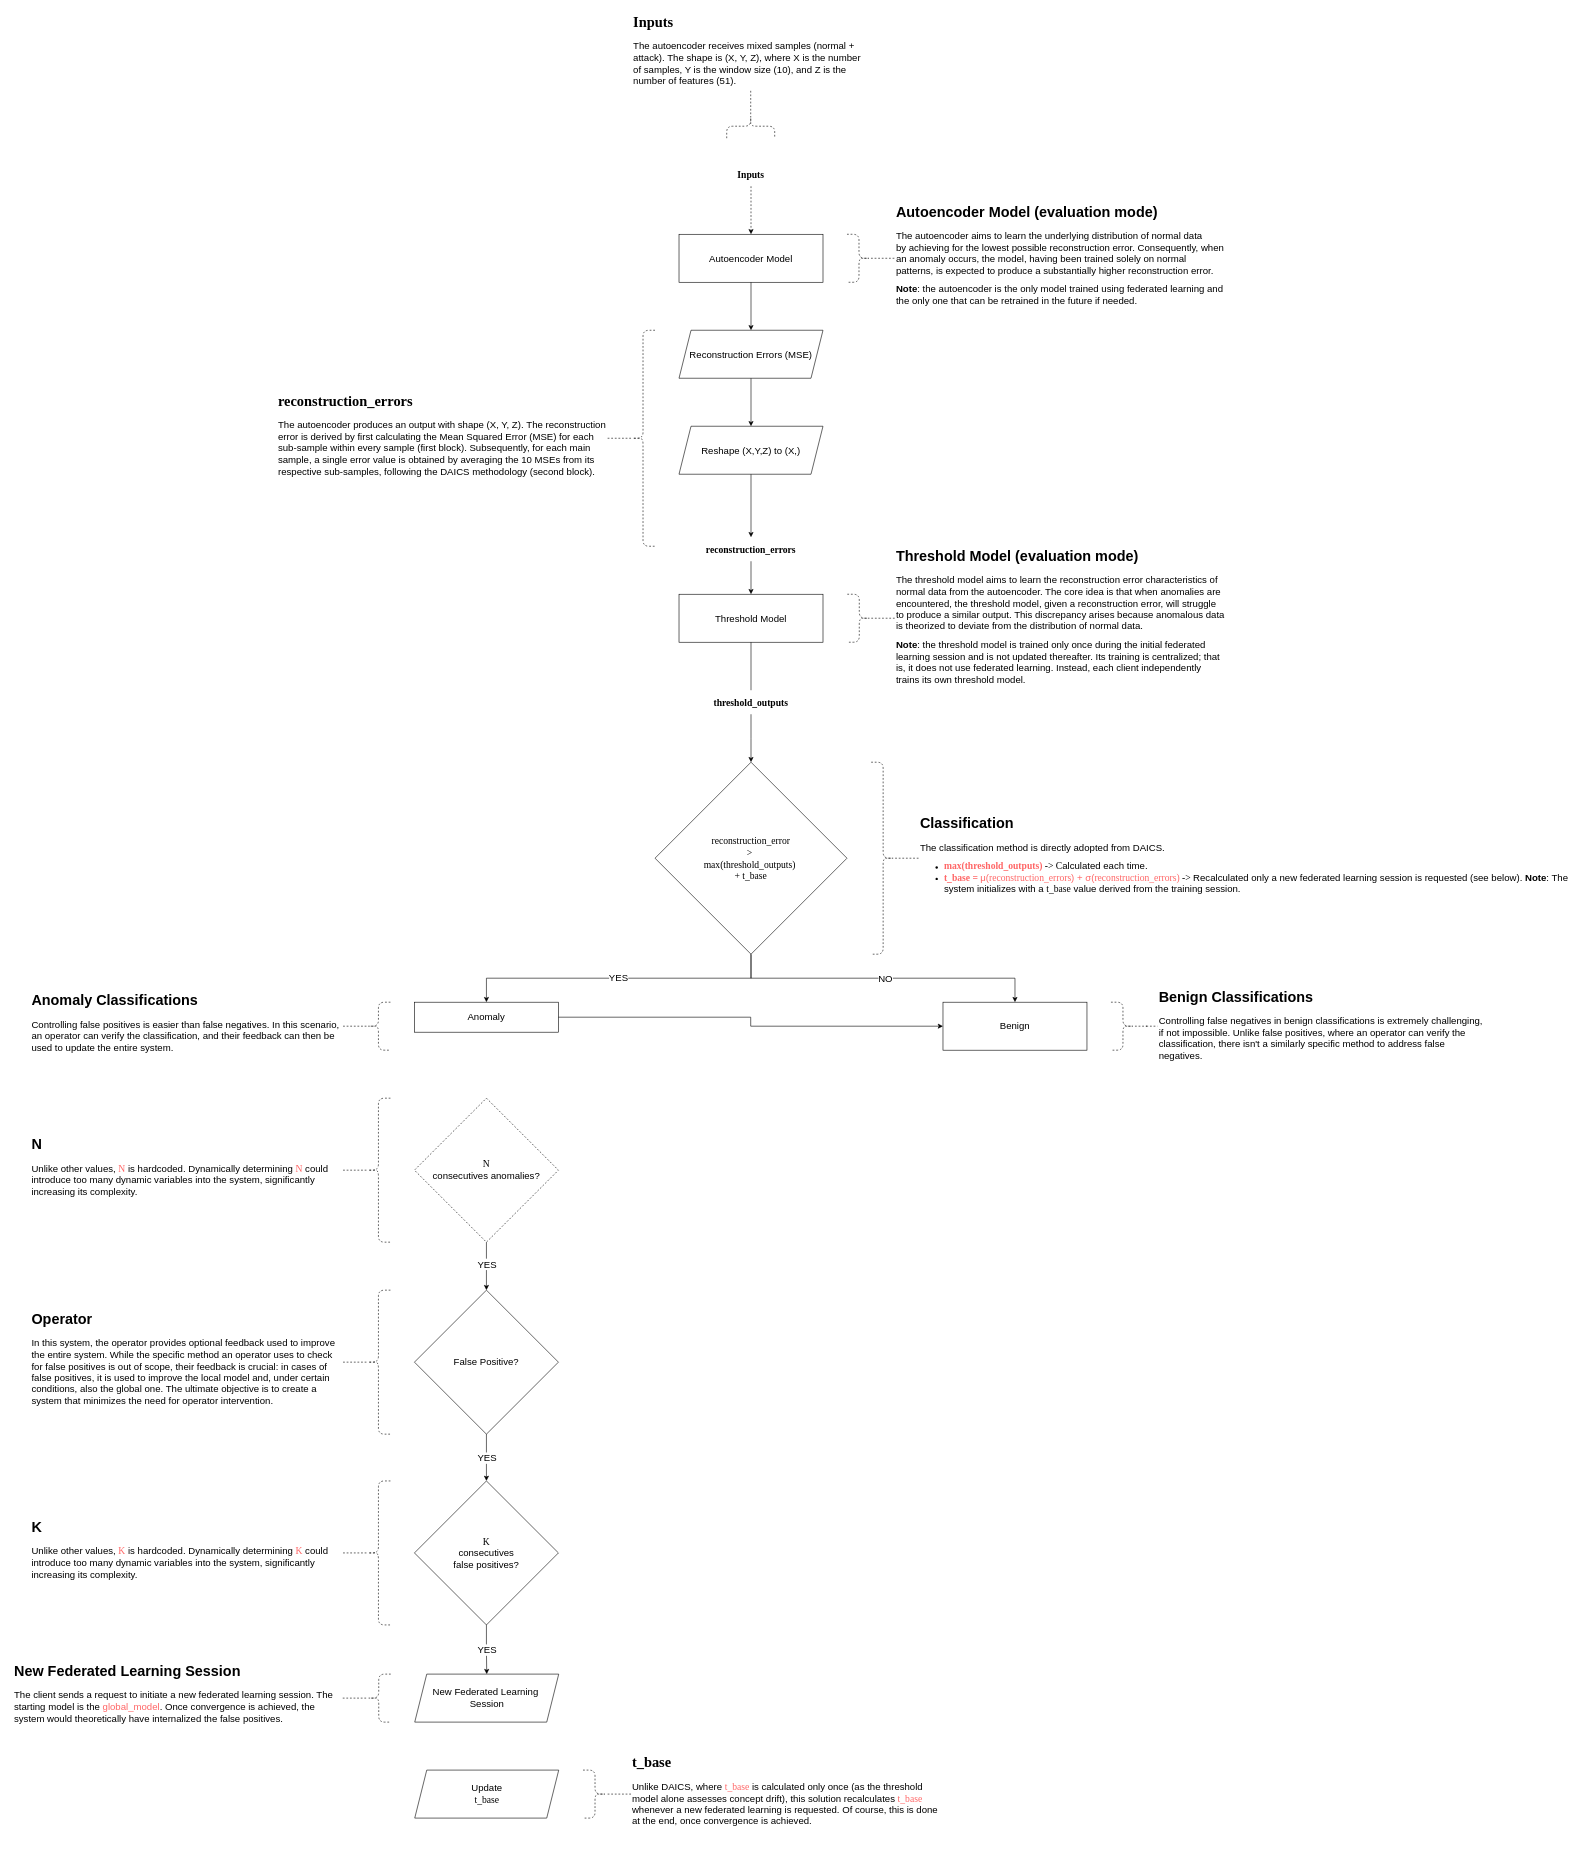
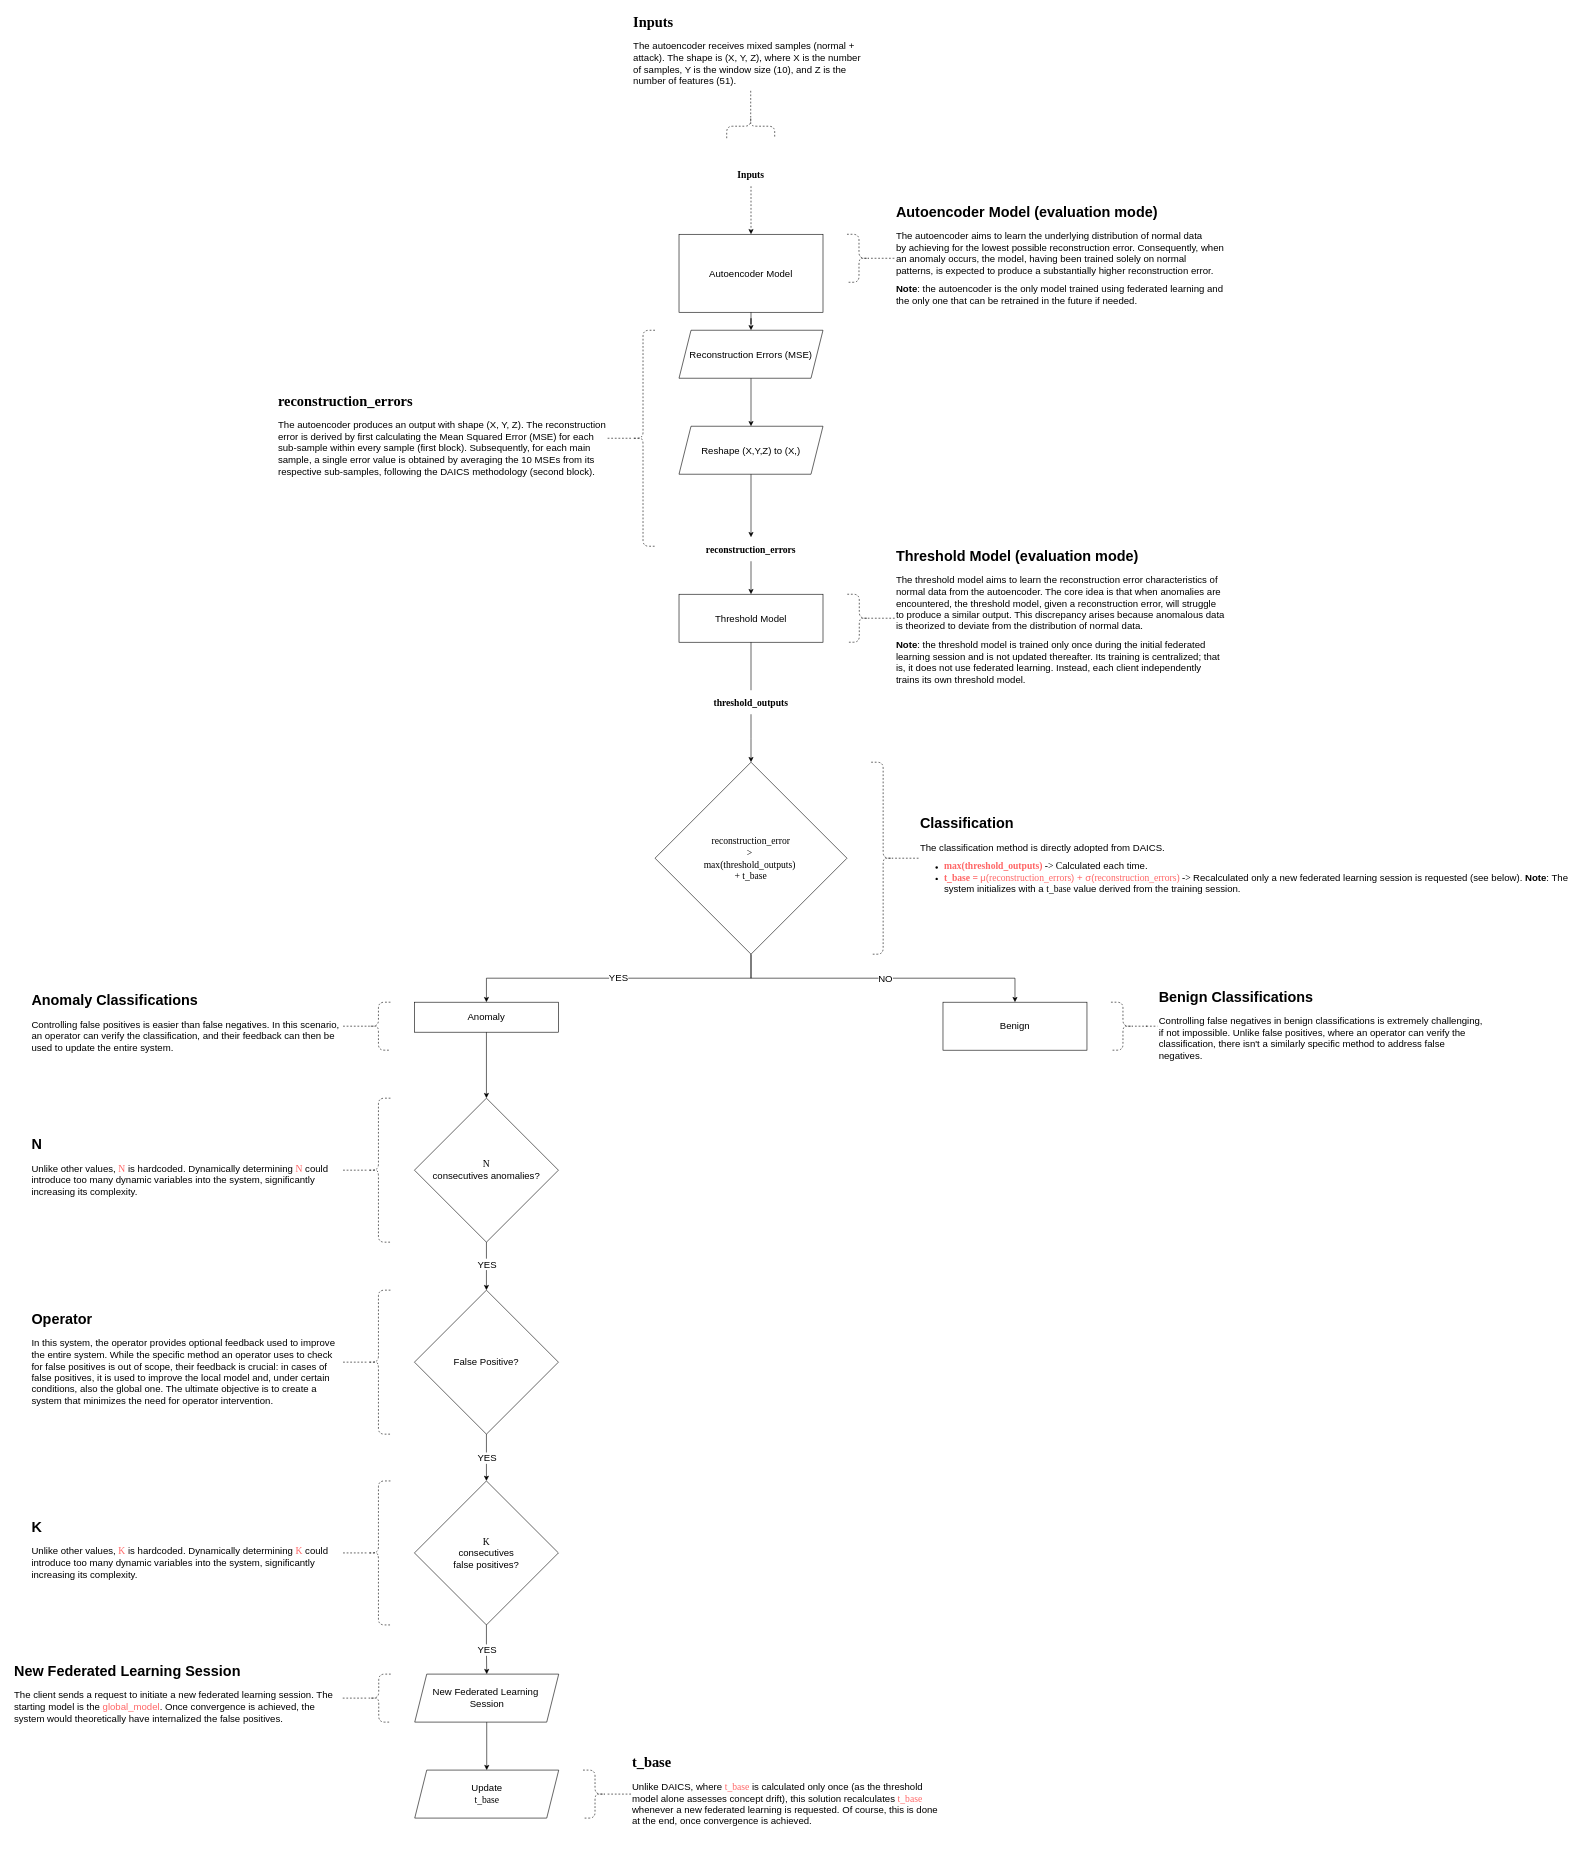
(751, 258) -> (751, 273)
(751, 1019) -> (486, 1063)
(486, 1170) -> (486, 1170)
none -> (487, 1764)
